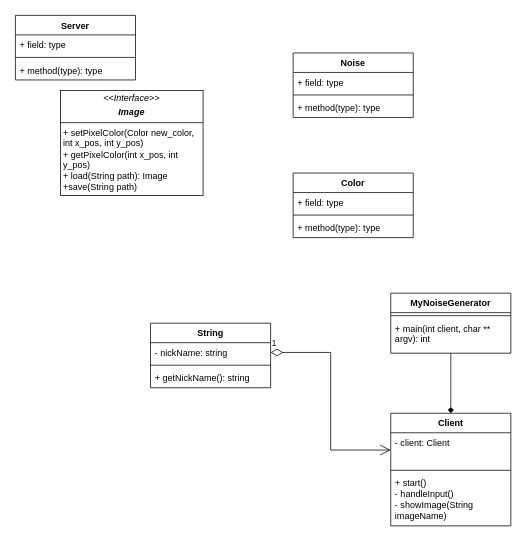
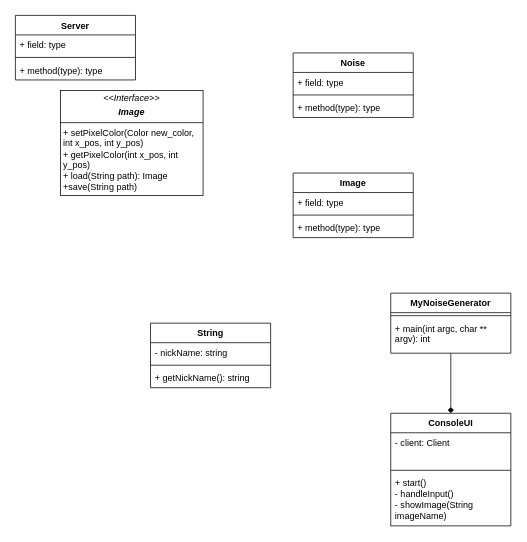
(353, 184) -> (353, 184)
(451, 334) -> (451, 334)
(330, 405) -> none
(450, 424) -> (450, 424)
